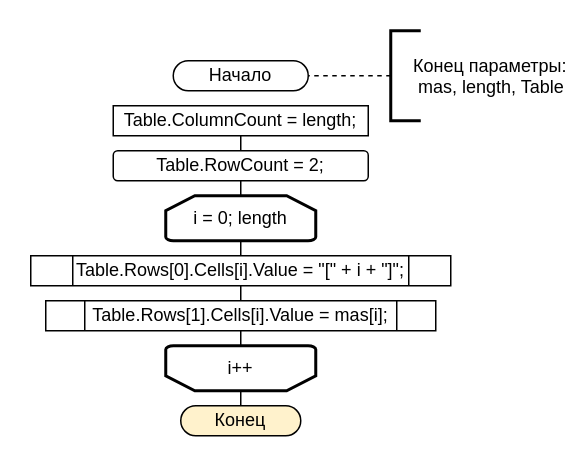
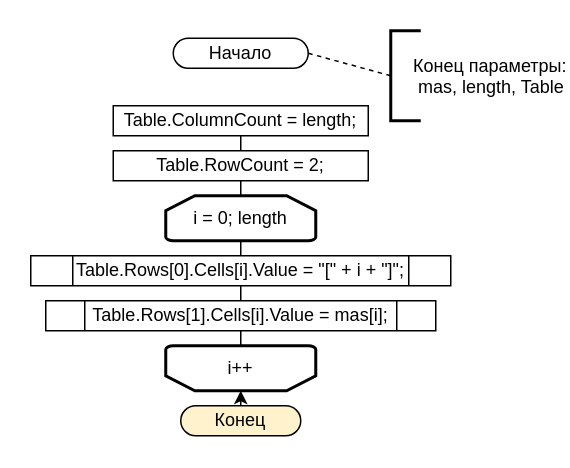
(241, 76) -> (241, 53)
(241, 166) -> (241, 166)
(241, 397) -> (241, 401)
